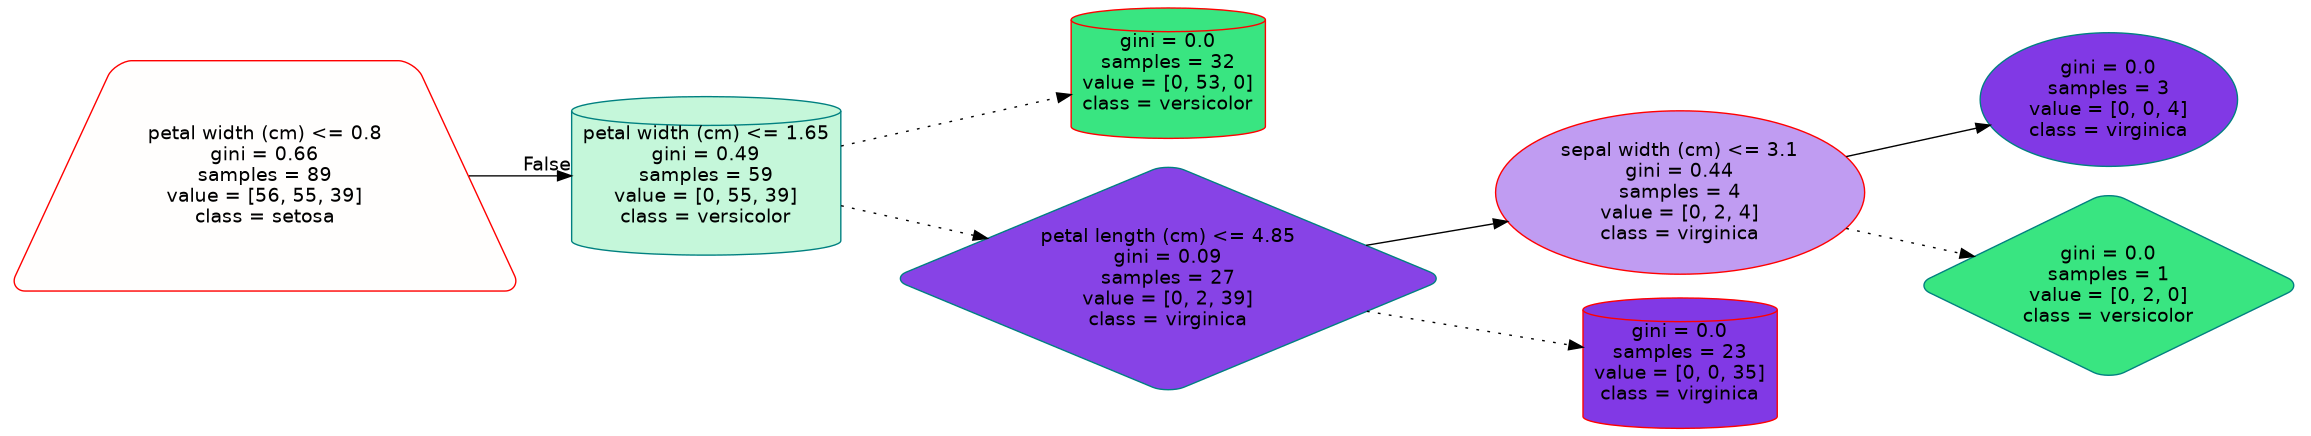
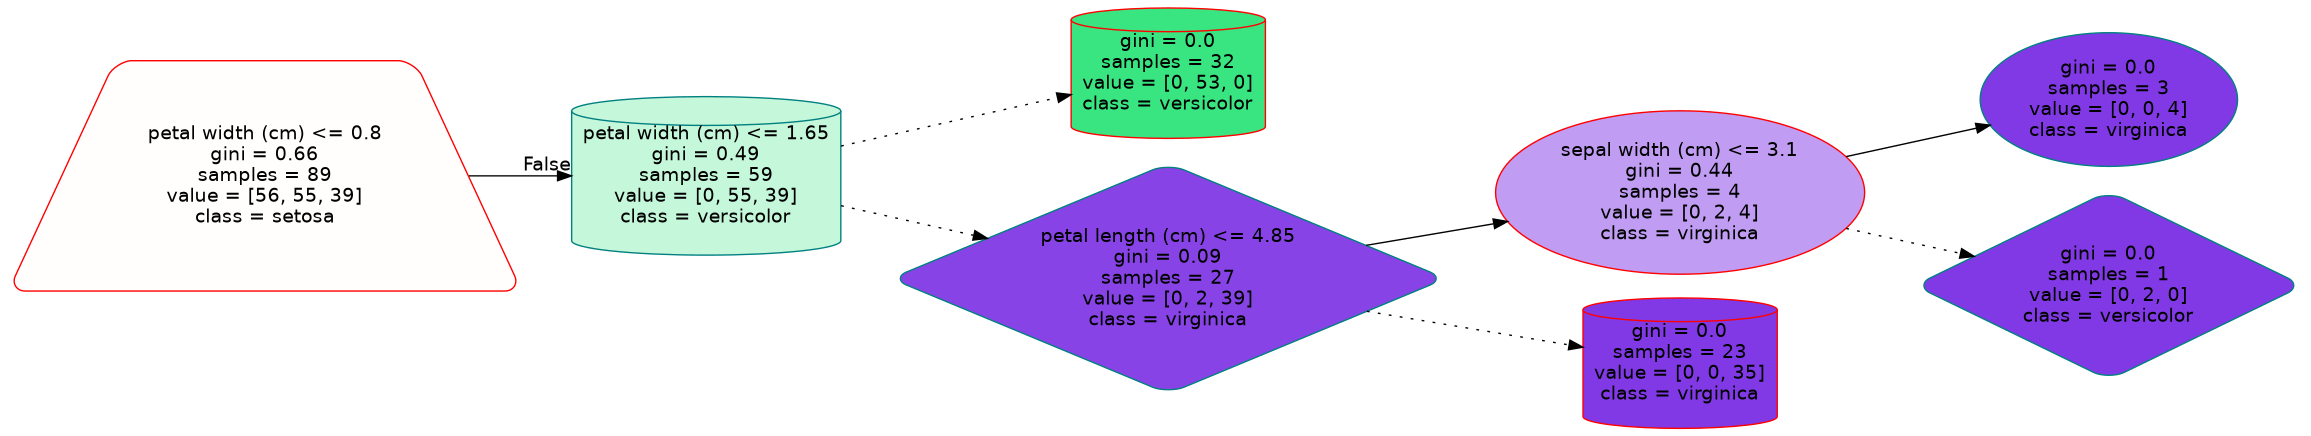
(2109, 285) -> (2109, 285)
